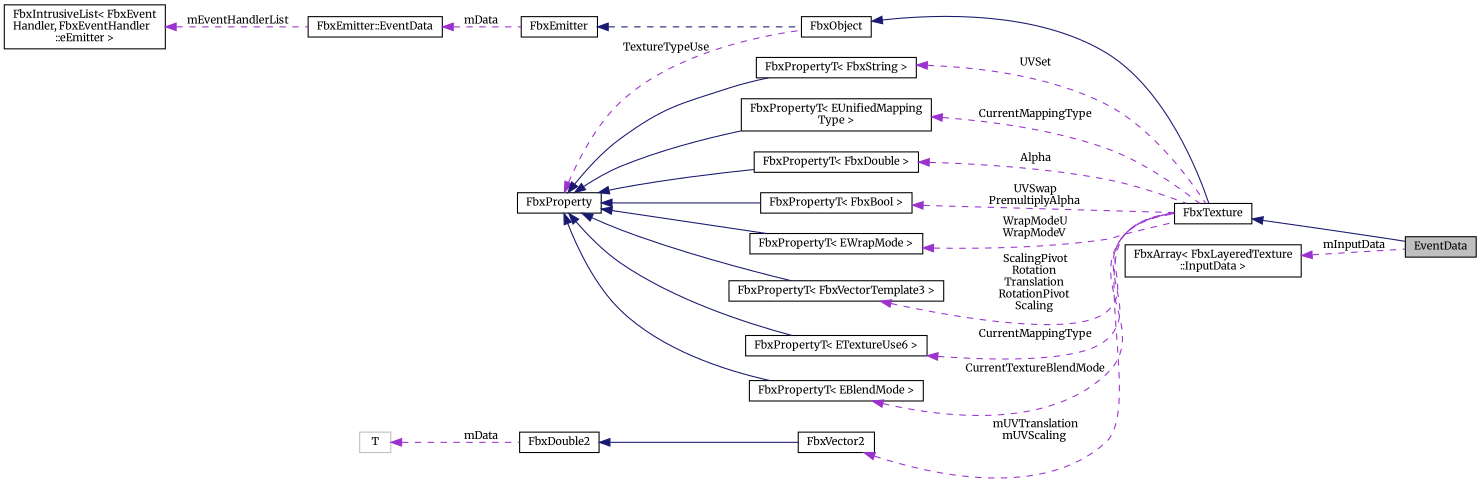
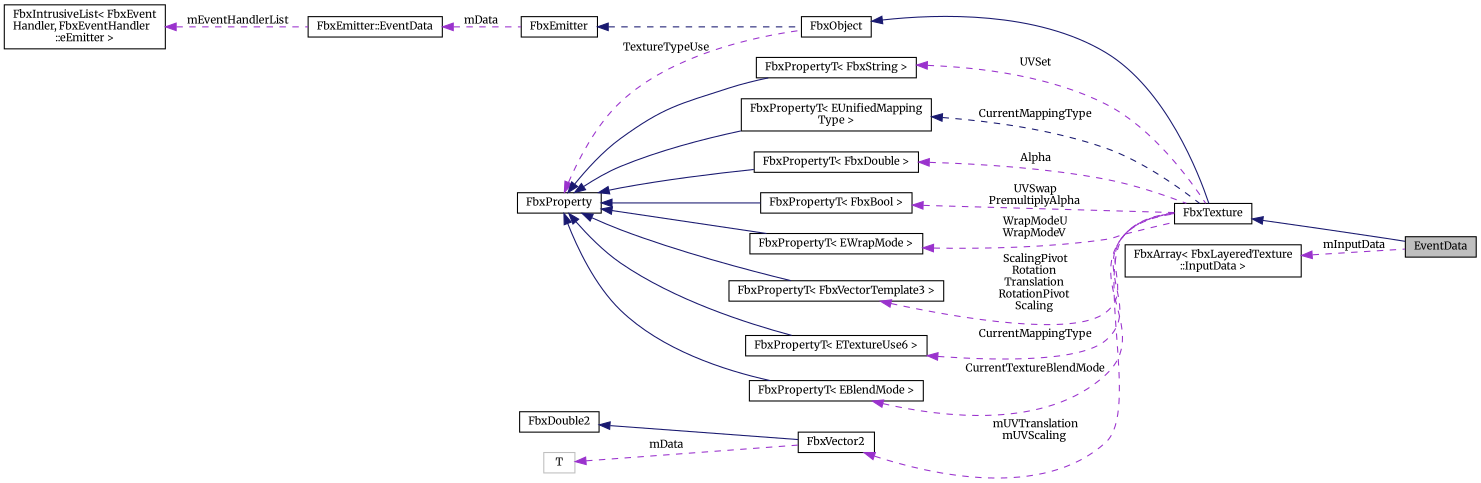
(1078, 140) -> (1078, 140)
(461, 442) -> (692, 453)
